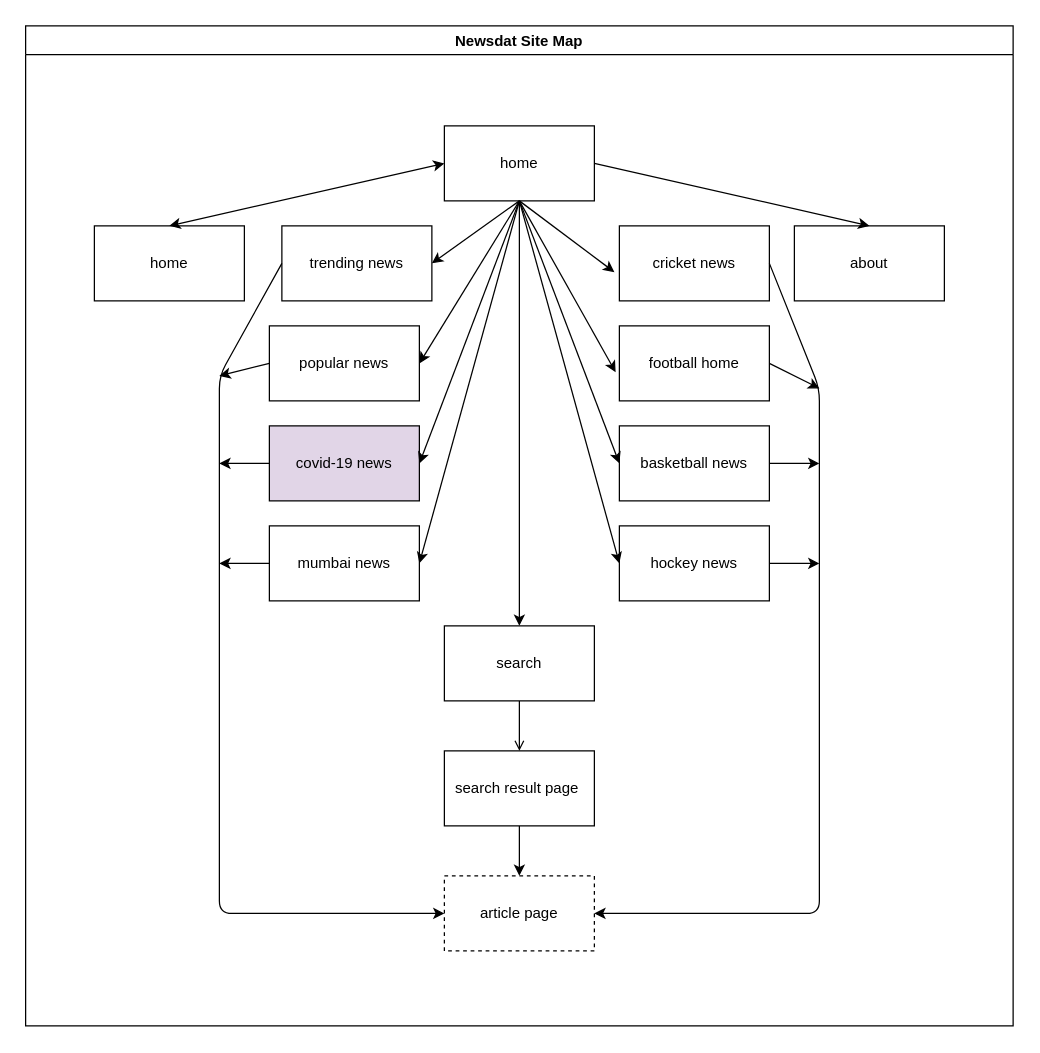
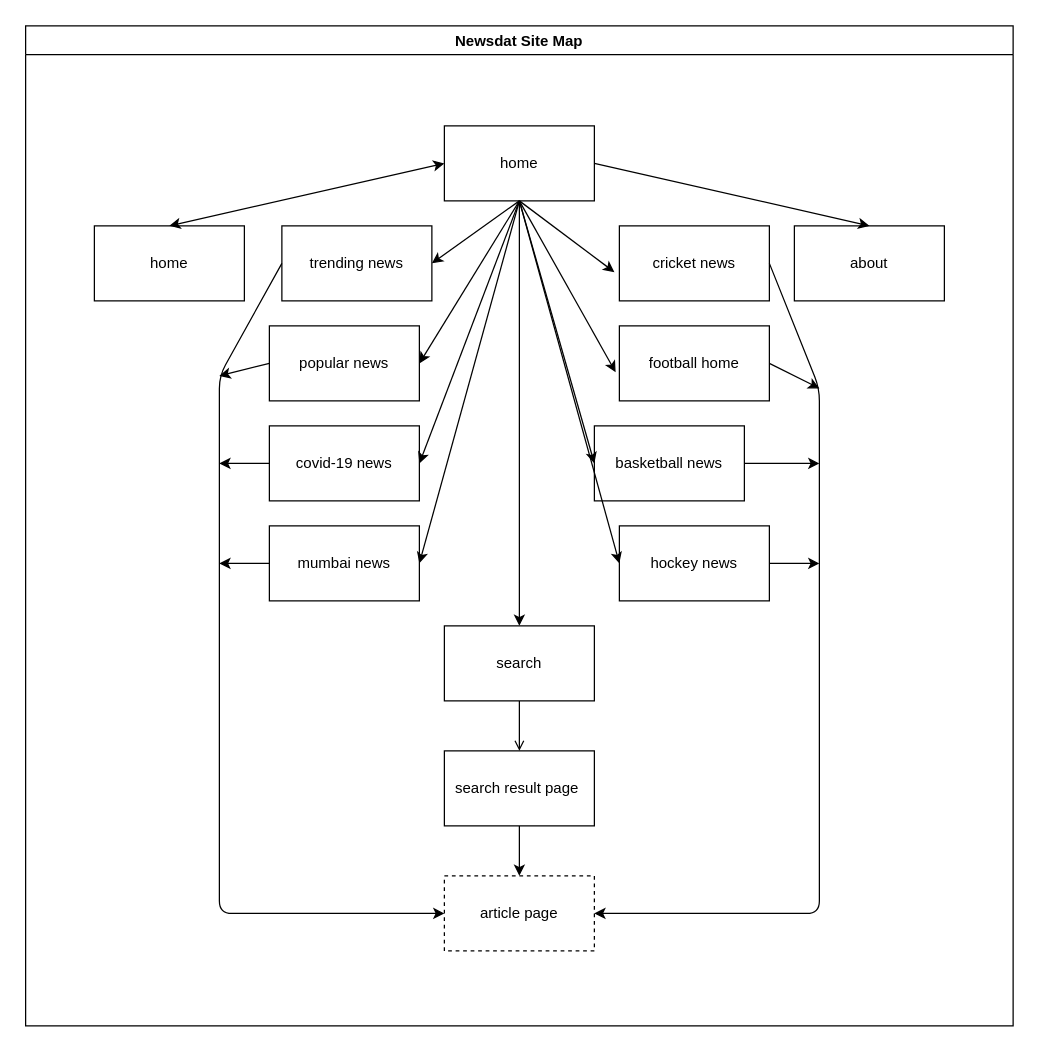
(344, 463) -> (344, 463)
(694, 463) -> (669, 463)
